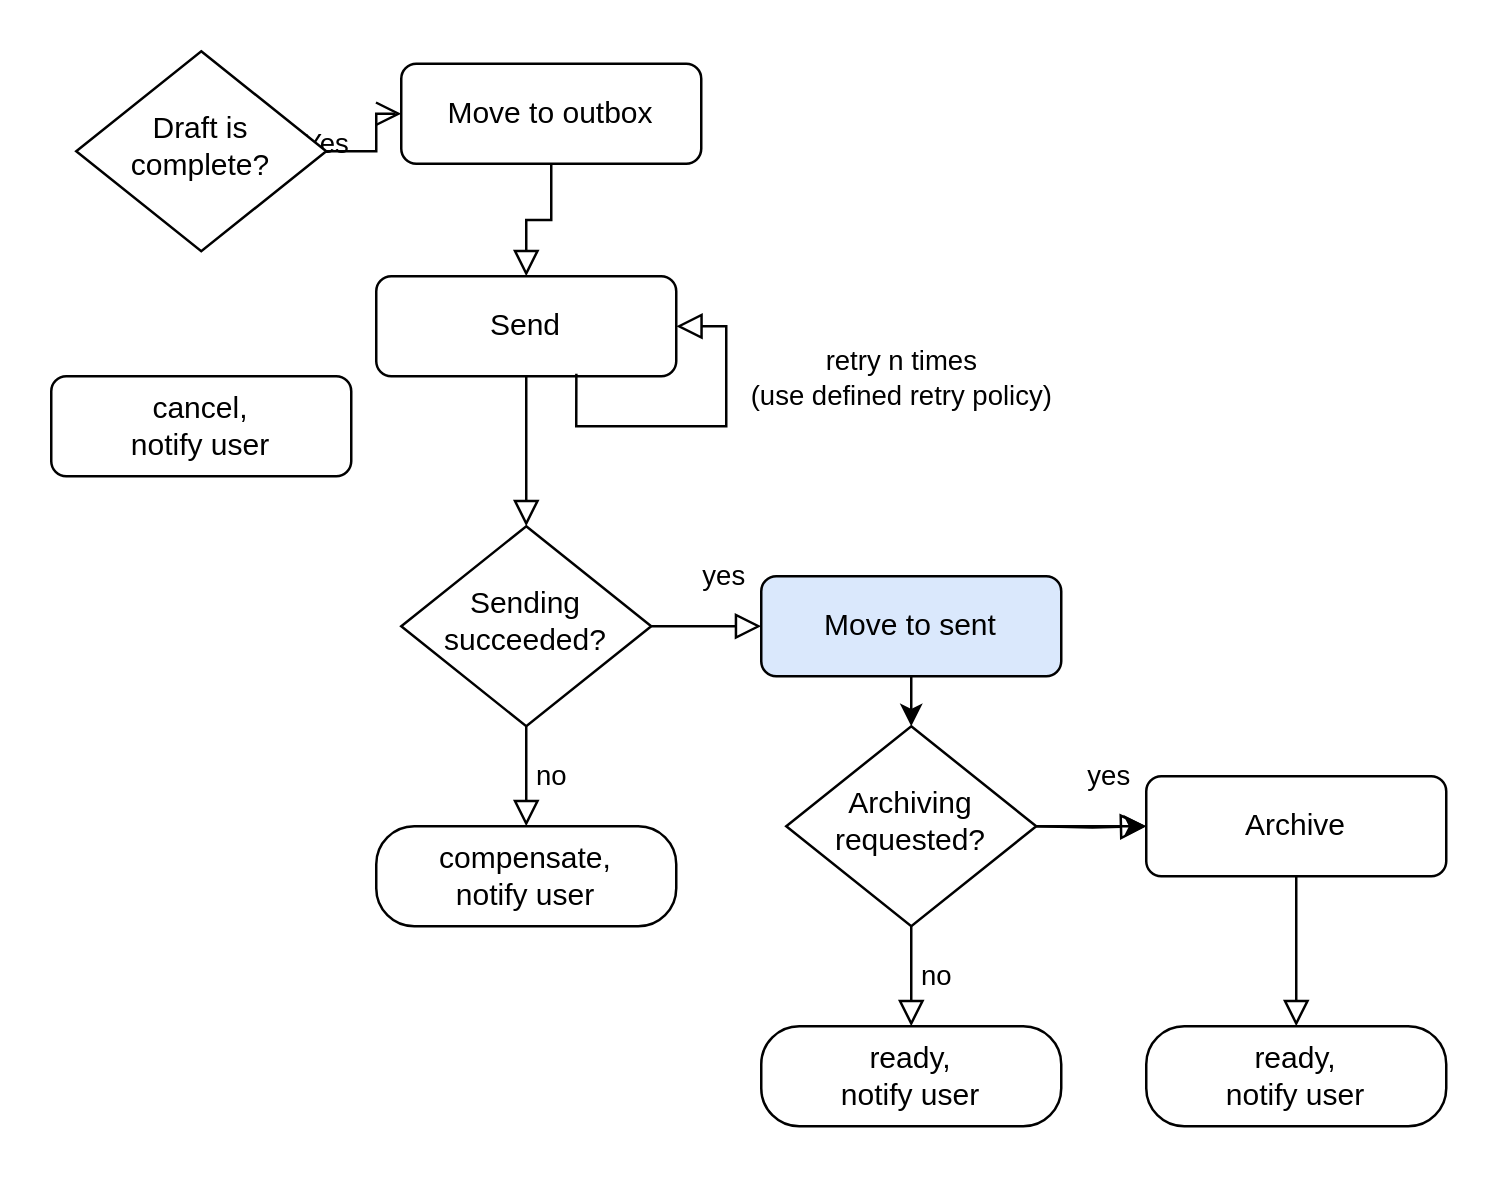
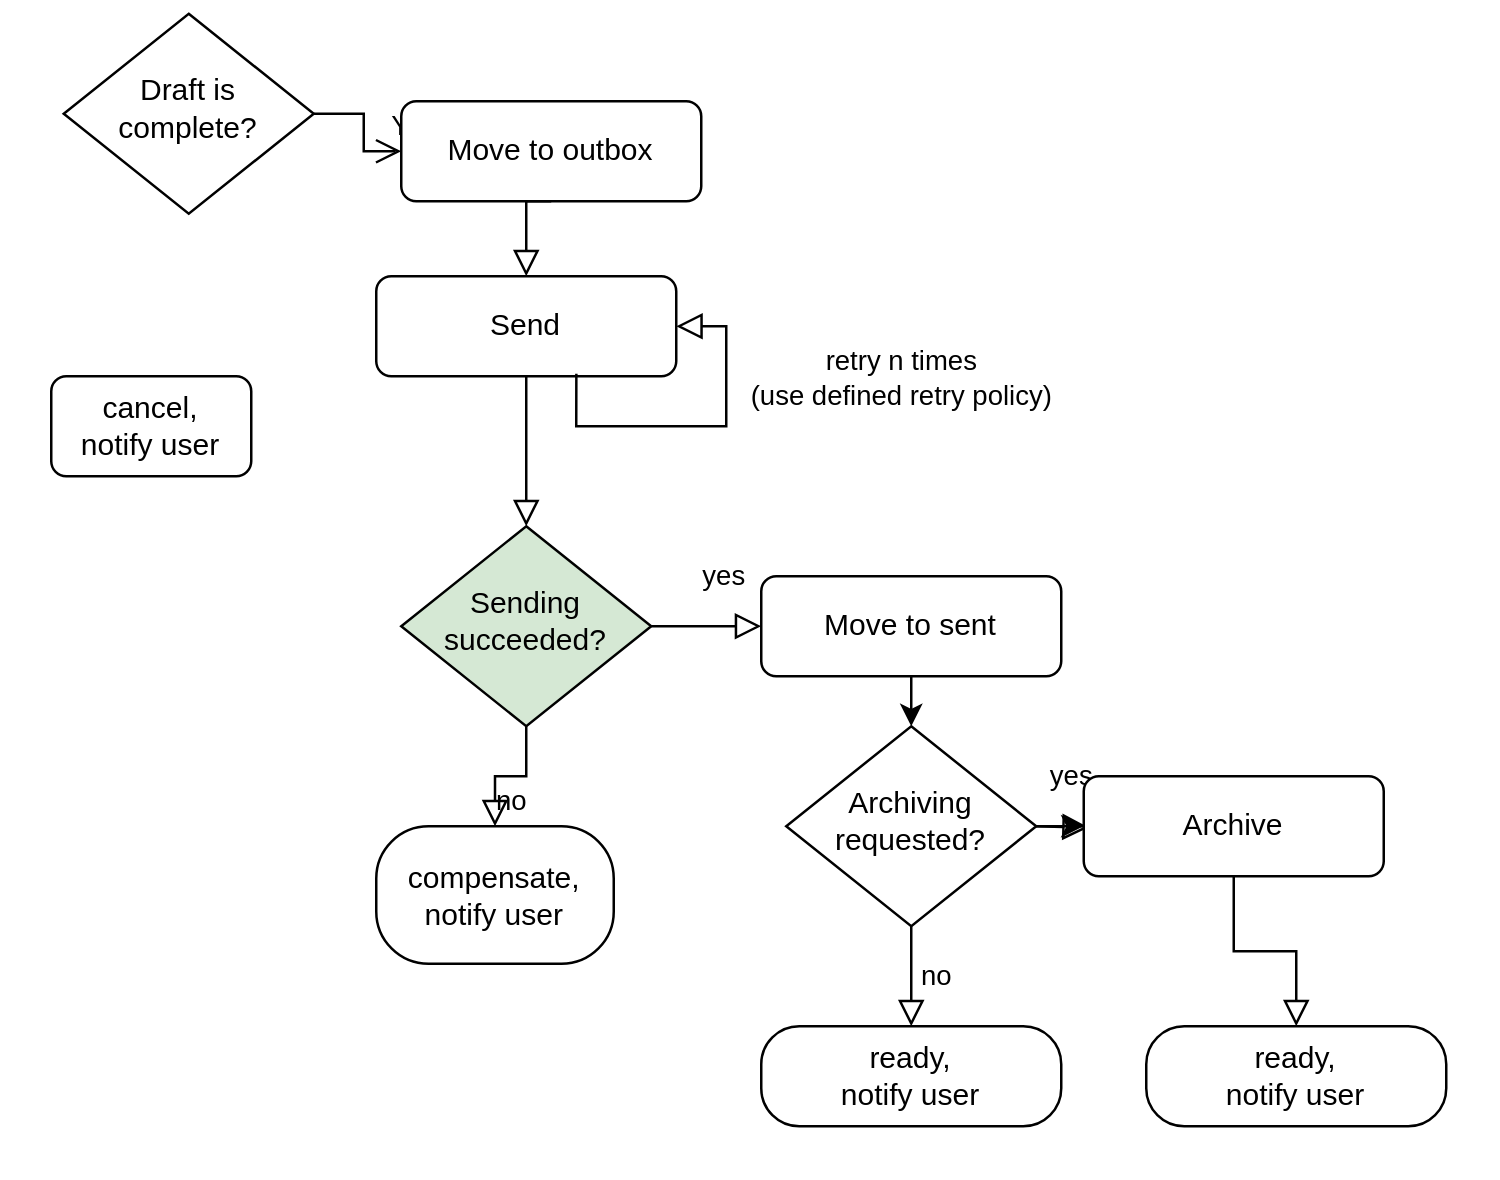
(551, 114) -> (551, 151)
(201, 151) -> (189, 114)
(201, 426) -> (151, 426)
(526, 626) -> (526, 626)
(911, 626) -> (911, 626)
(1296, 826) -> (1234, 826)
(526, 876) -> (495, 895)
